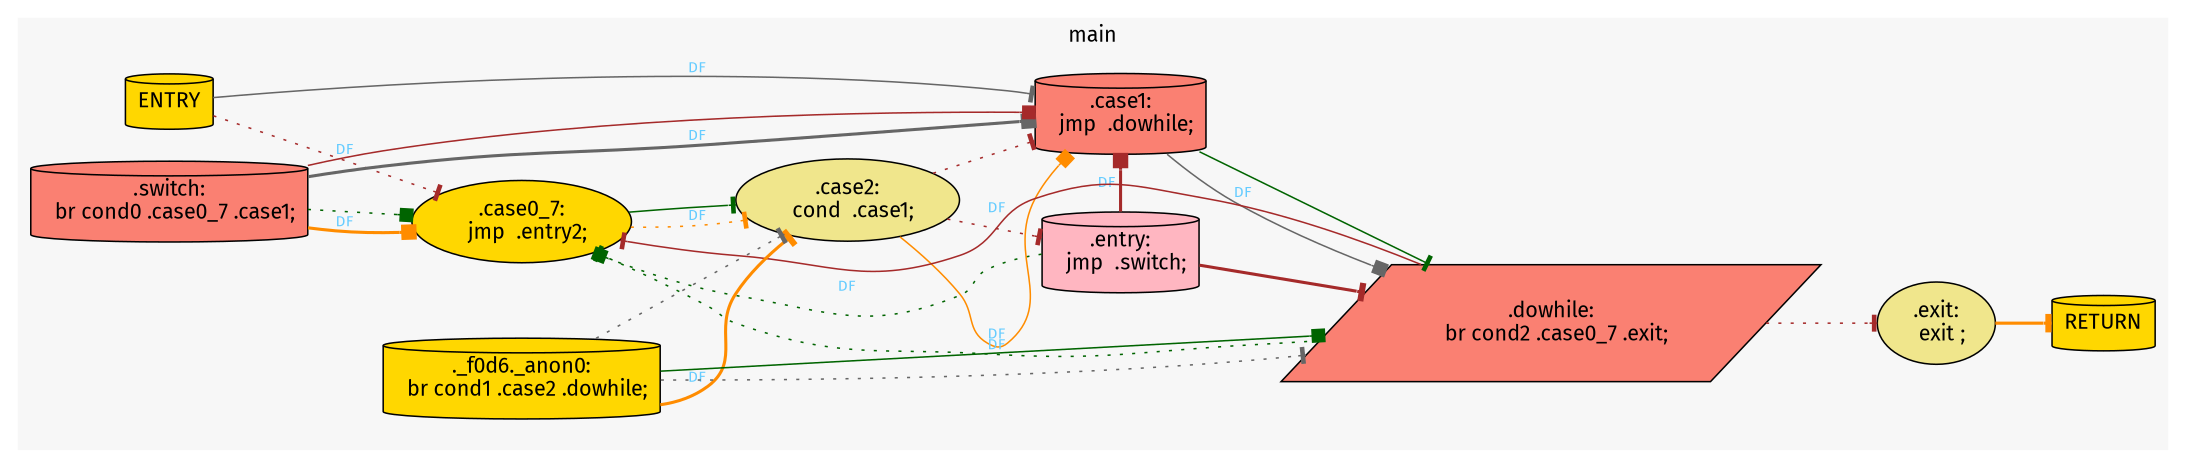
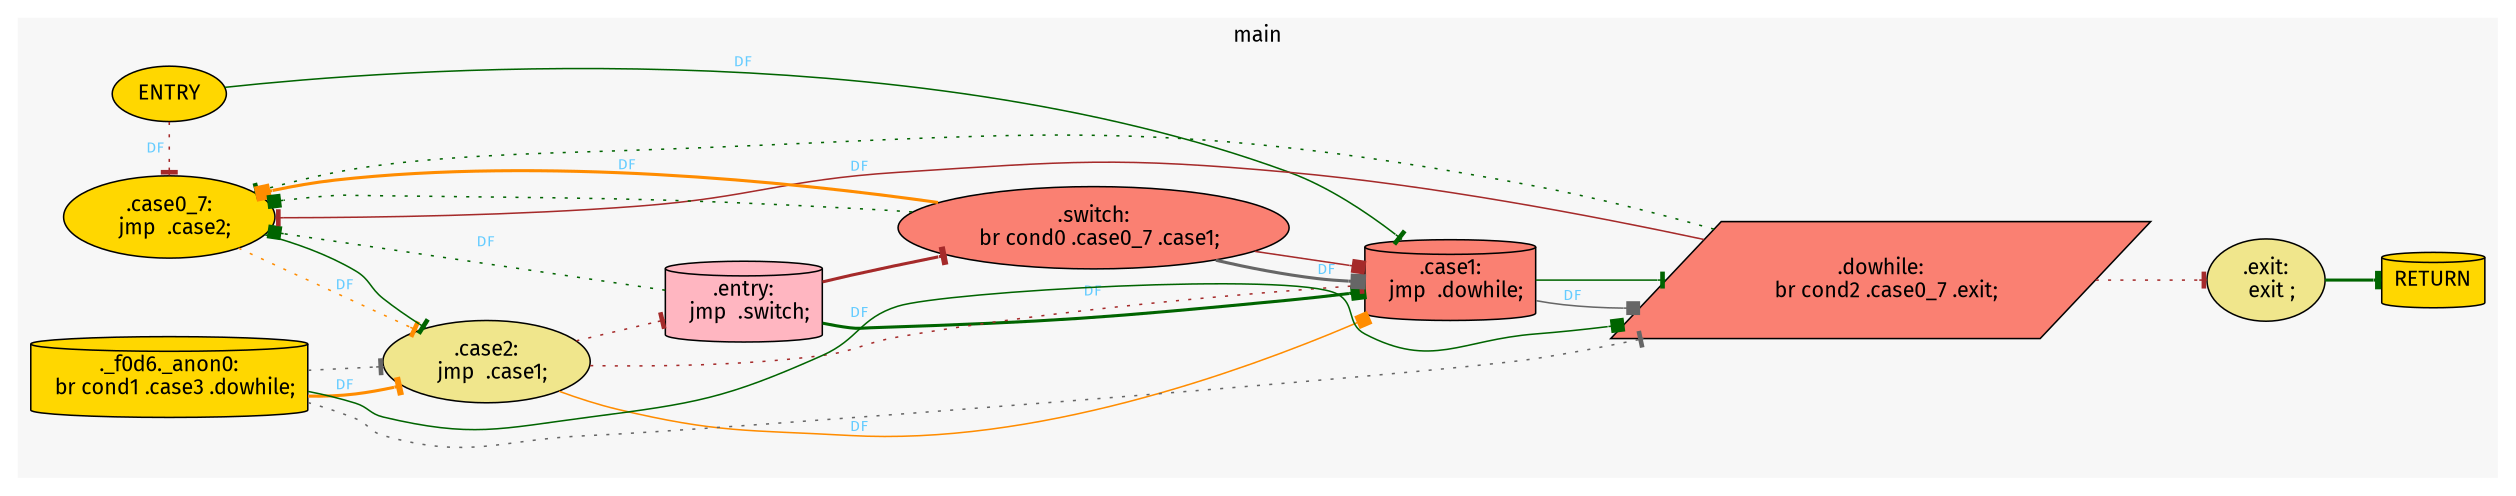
(620, 77) -> (824, 78)
(169, 102) -> (169, 94)
(1121, 194) -> (1152, 313)
(848, 200) -> (487, 362)
(169, 202) -> (1094, 228)
(522, 222) -> (169, 217)
(1278, 278) -> (880, 269)
(2019, 323) -> (2349, 280)
(522, 379) -> (169, 377)
